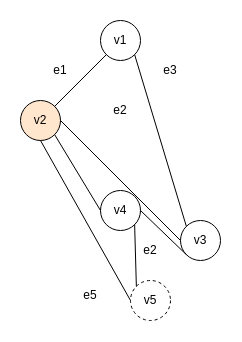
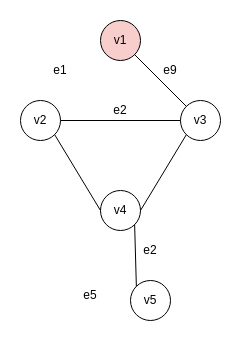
(121, 41) -> (121, 41)
(171, 71) -> (171, 71)
(80, 81) -> none
(41, 121) -> (41, 121)
(85, 220) -> none
(201, 241) -> (201, 121)
(151, 301) -> (151, 301)
